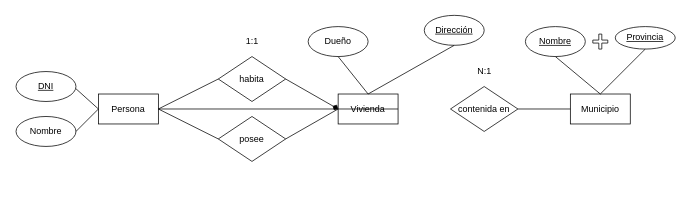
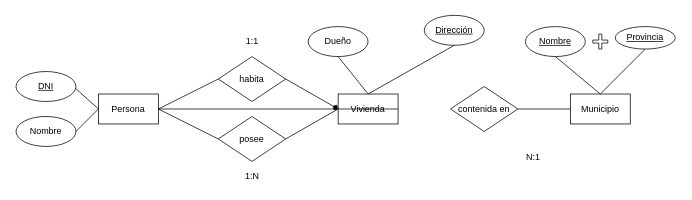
(484, 72) -> (533, 158)
none -> (252, 177)
